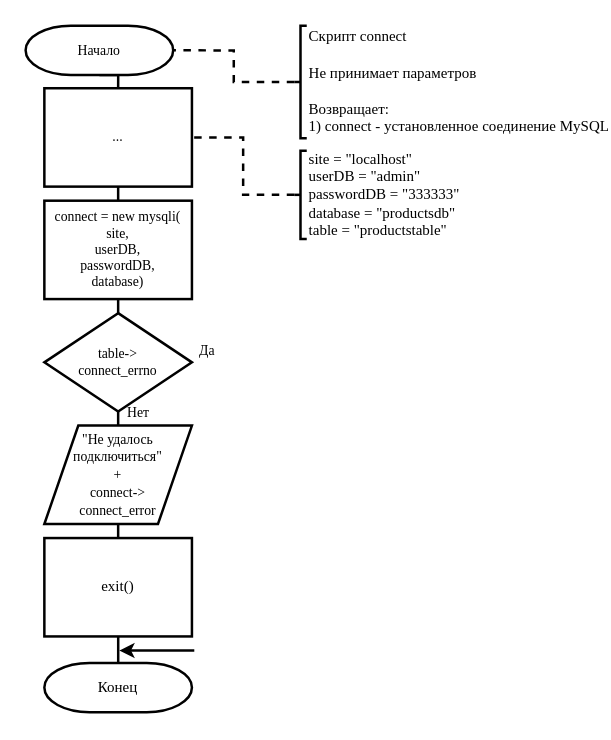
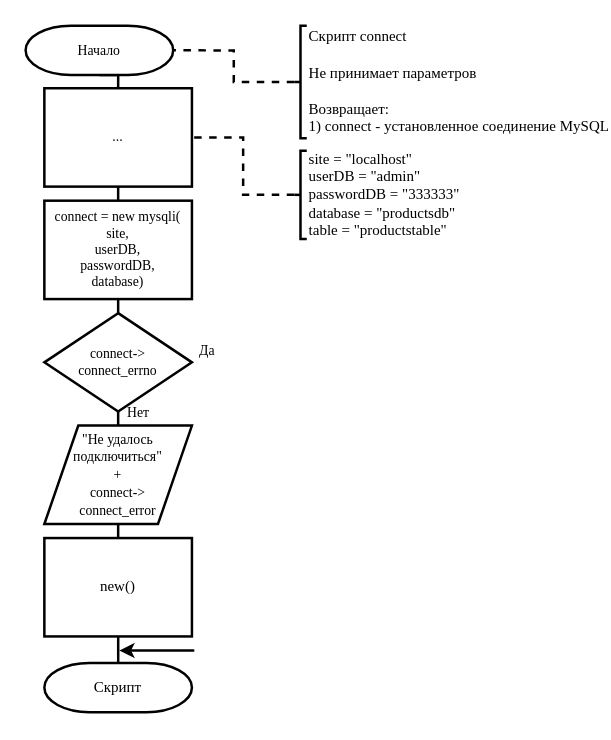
(118, 362) -> (118, 362)
(118, 587) -> (118, 587)
(118, 688) -> (118, 688)
